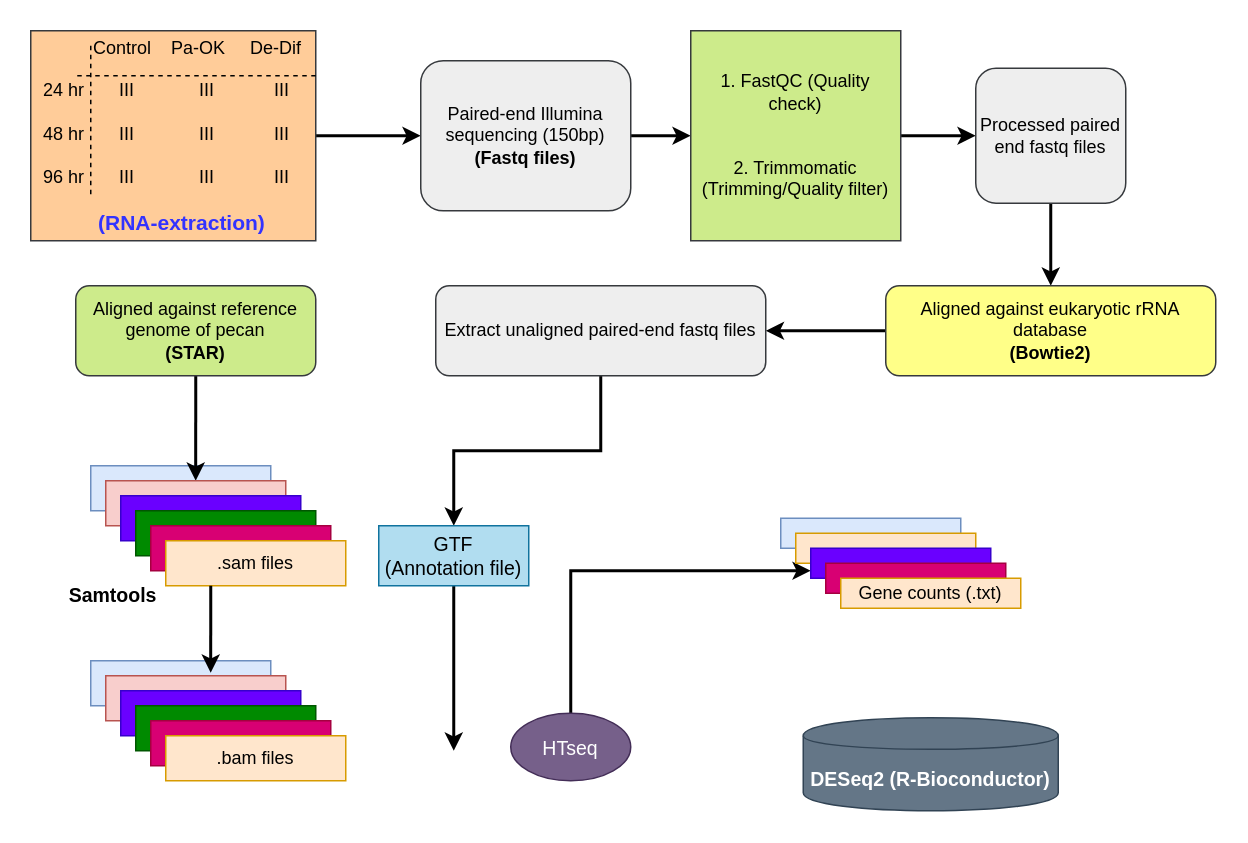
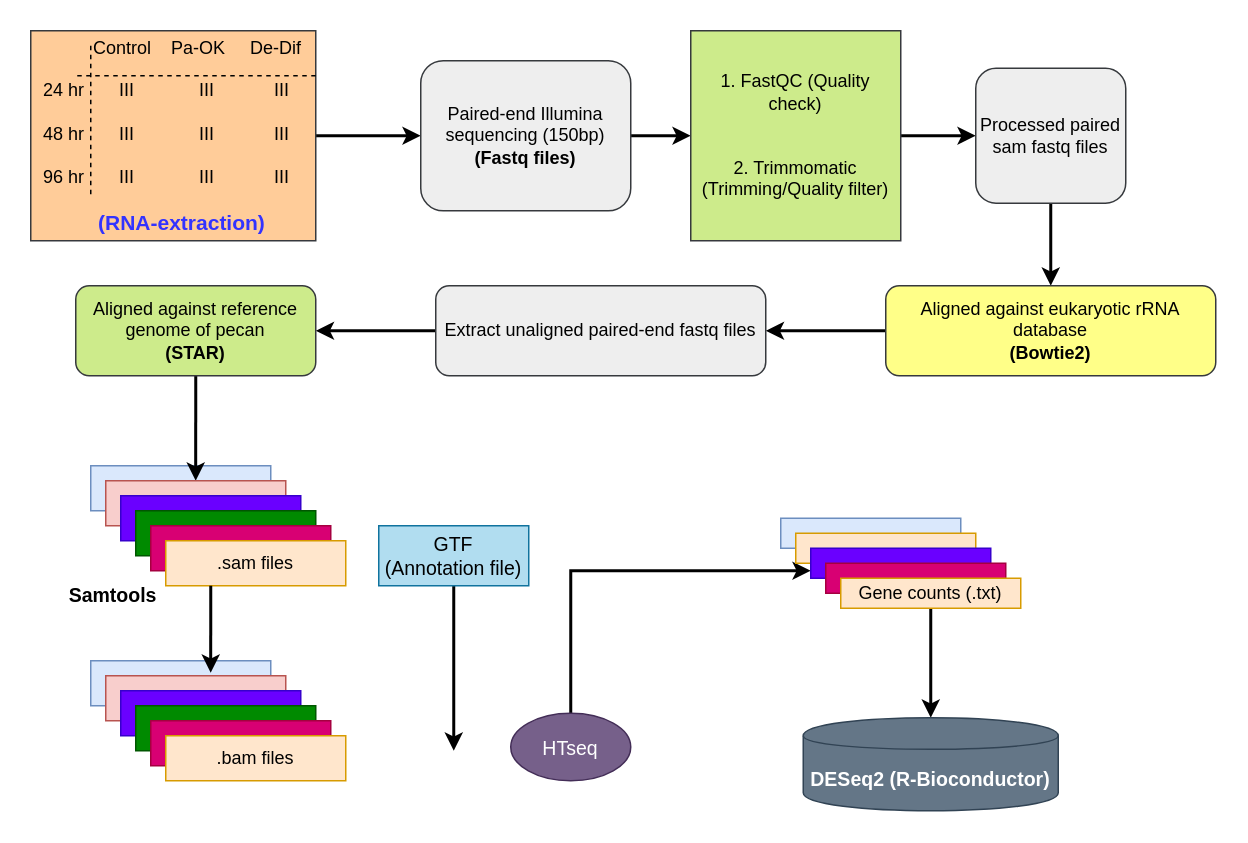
(1051, 136) -> (1051, 136)
(534, 451) -> (382, 331)
none -> (931, 656)
